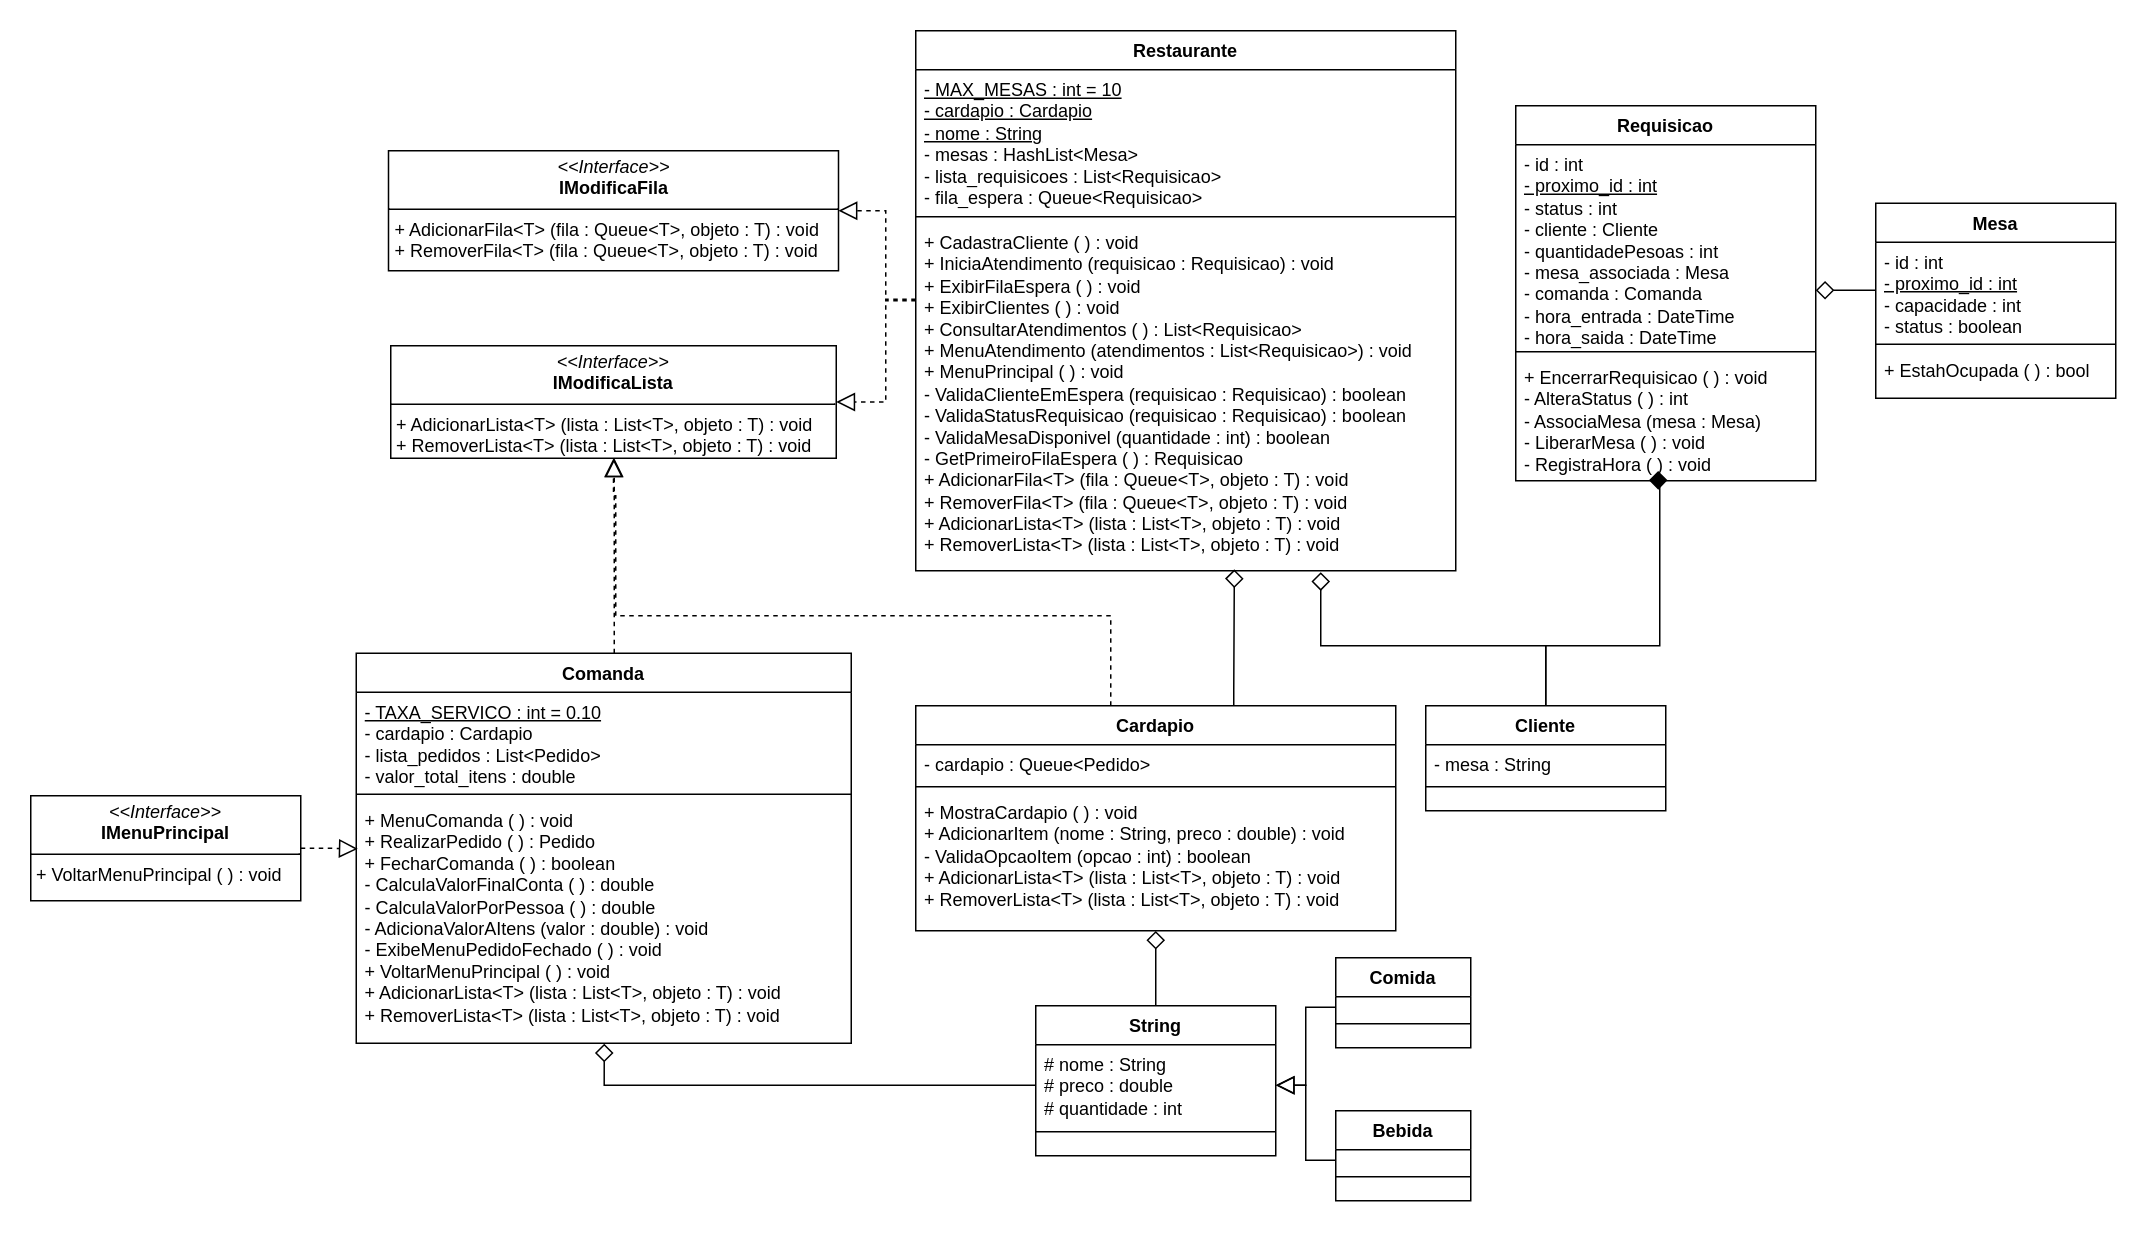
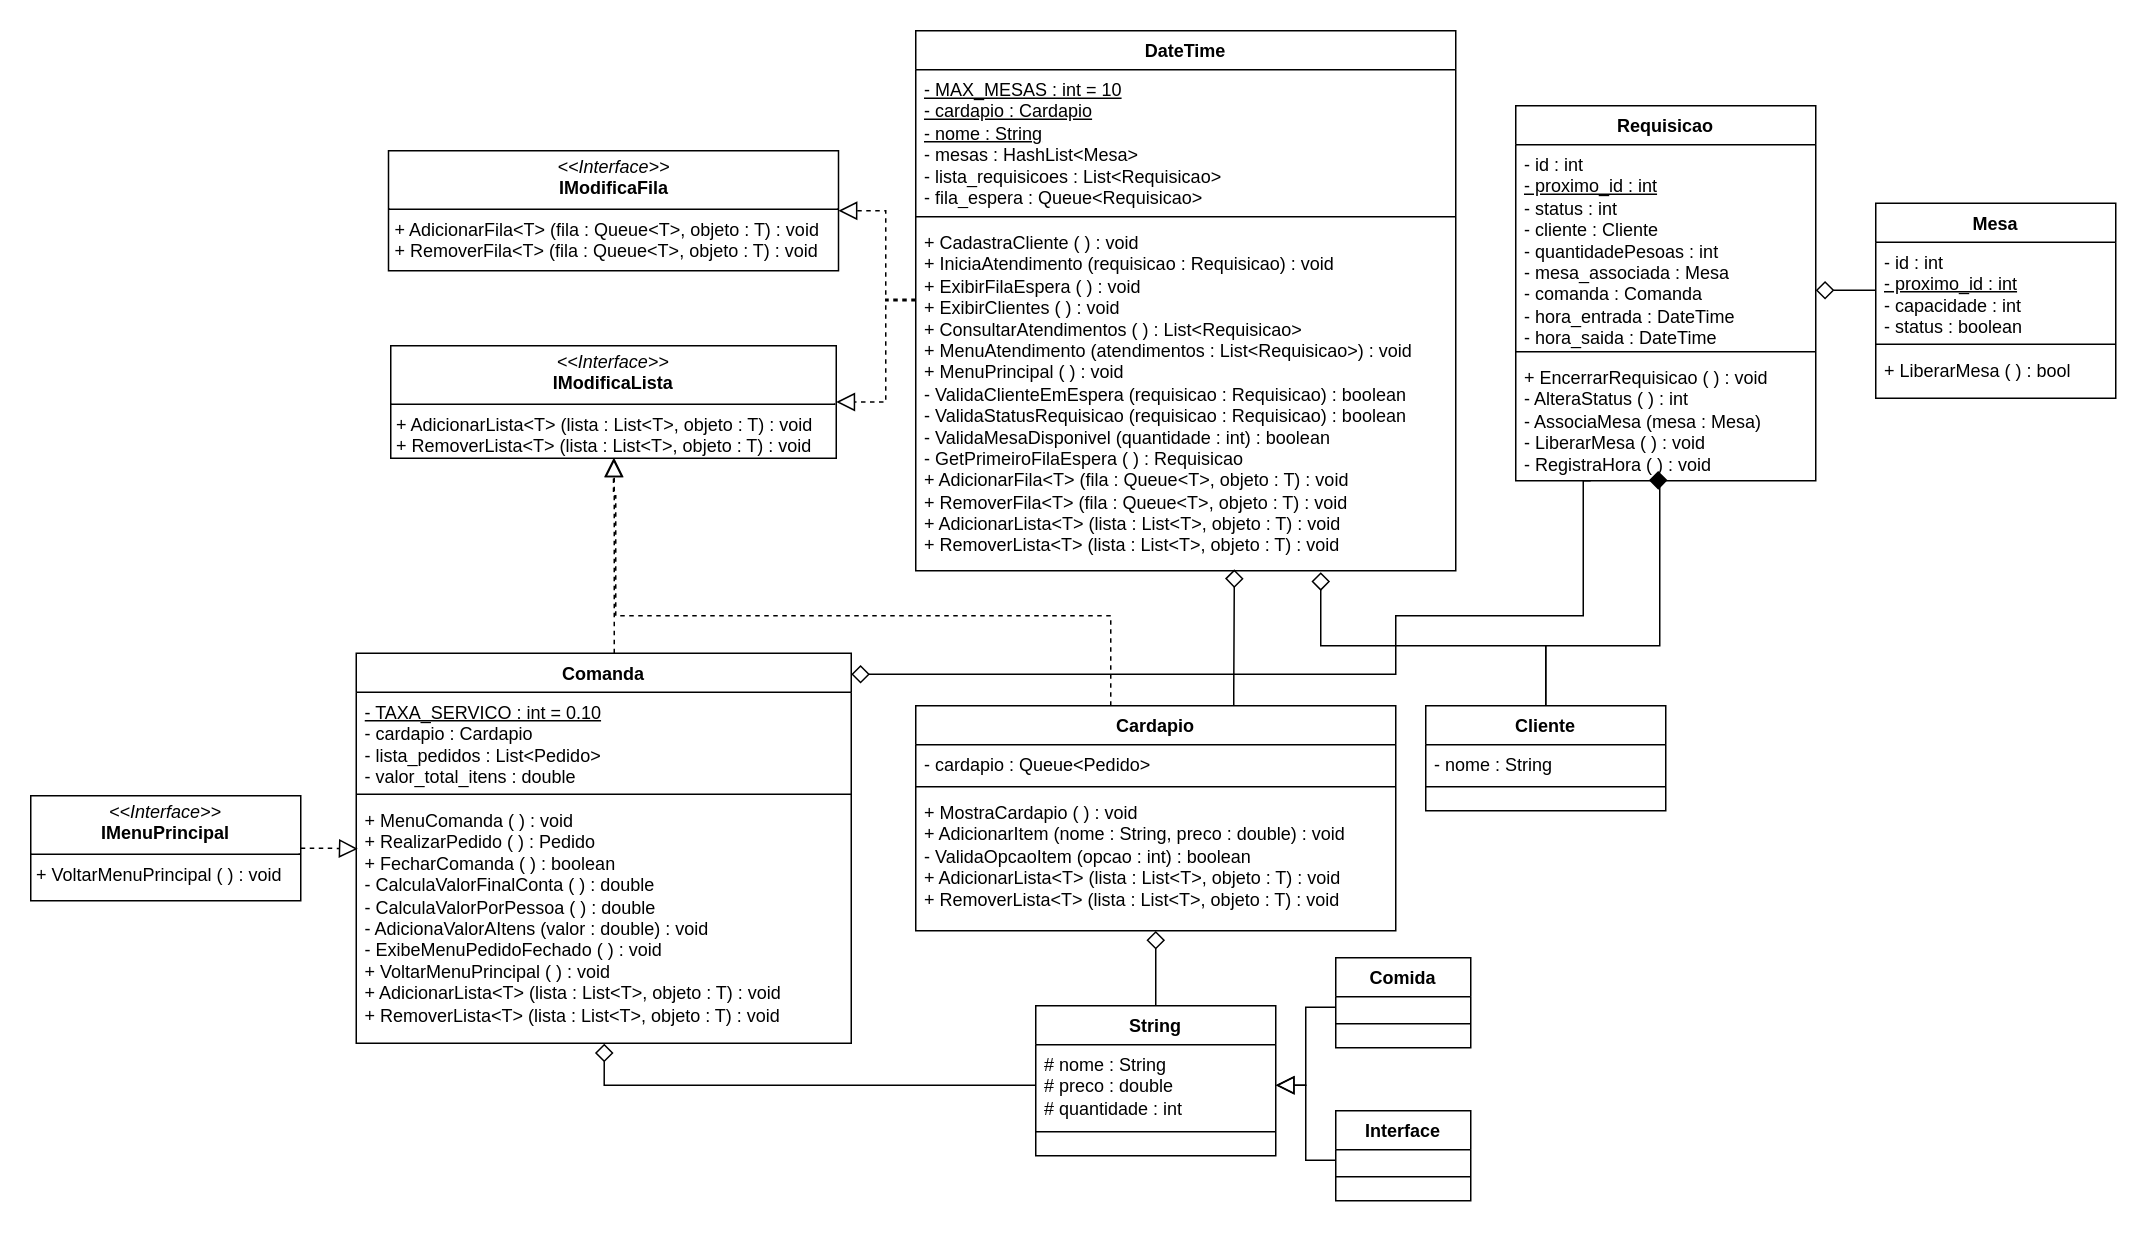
(1186, 52) -> (1186, 52)
(1994, 372) -> (1987, 372)
none -> (1322, 674)
(1499, 766) -> (1499, 766)
(1403, 1132) -> (1403, 1132)
